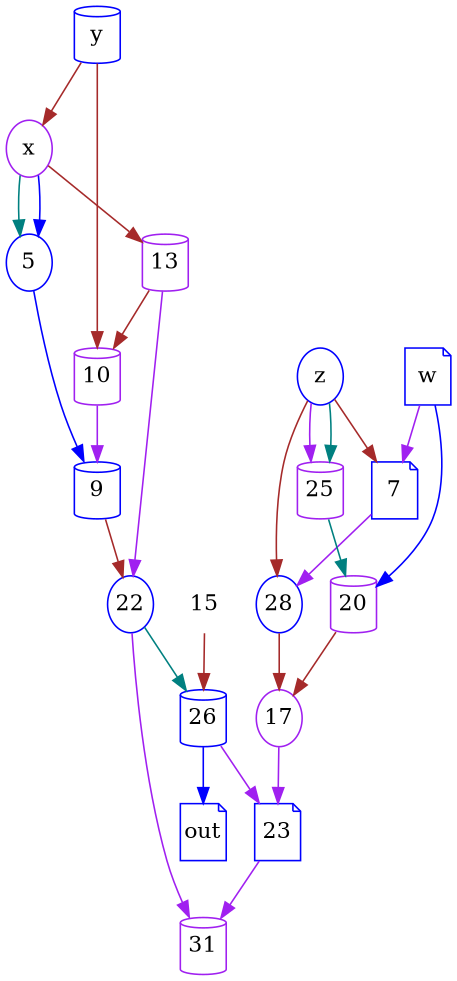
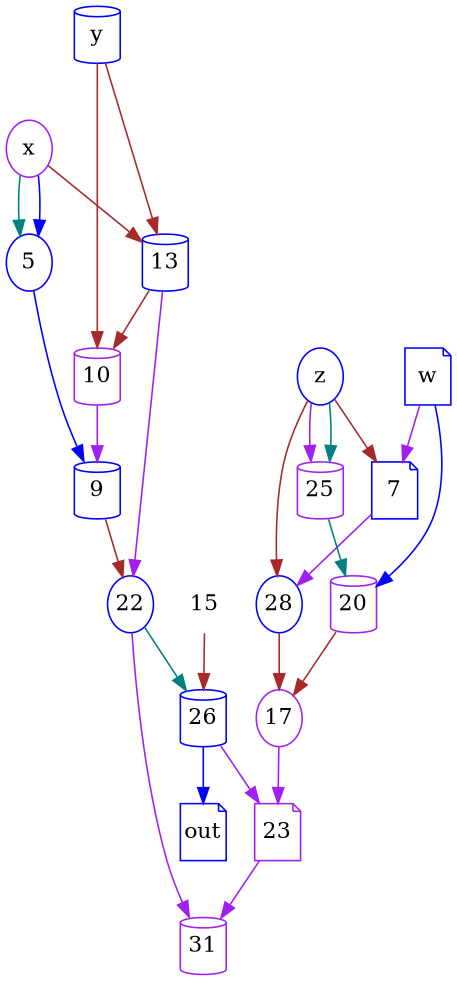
(66, 87) -> (129, 141)
(165, 263) -> (165, 263)
(278, 832) -> (278, 832)
